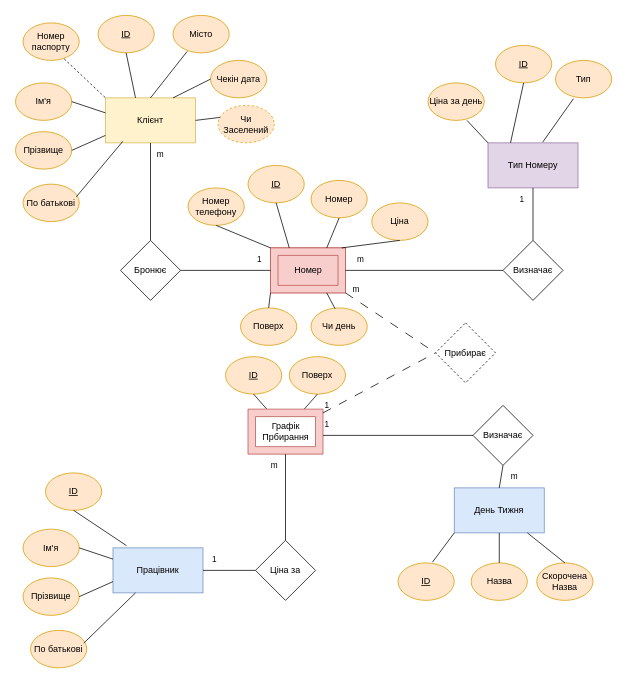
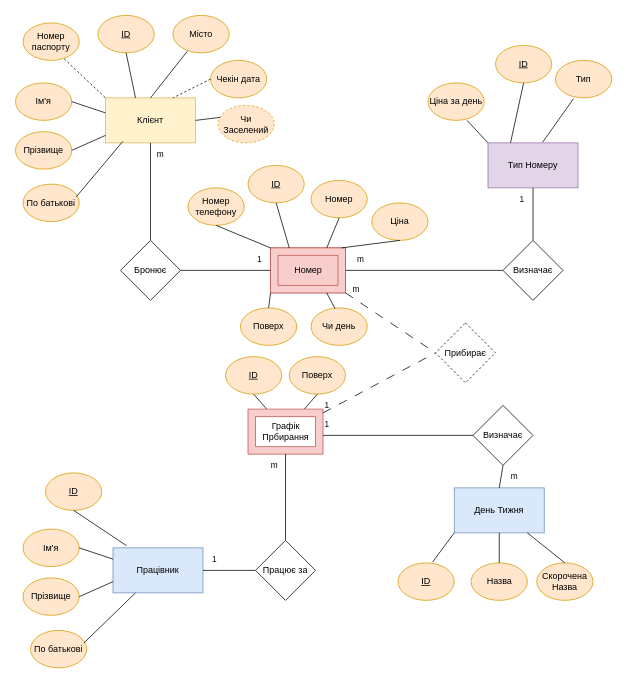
(191, 89) -> (191, 89)
(285, 570) -> (285, 570)
